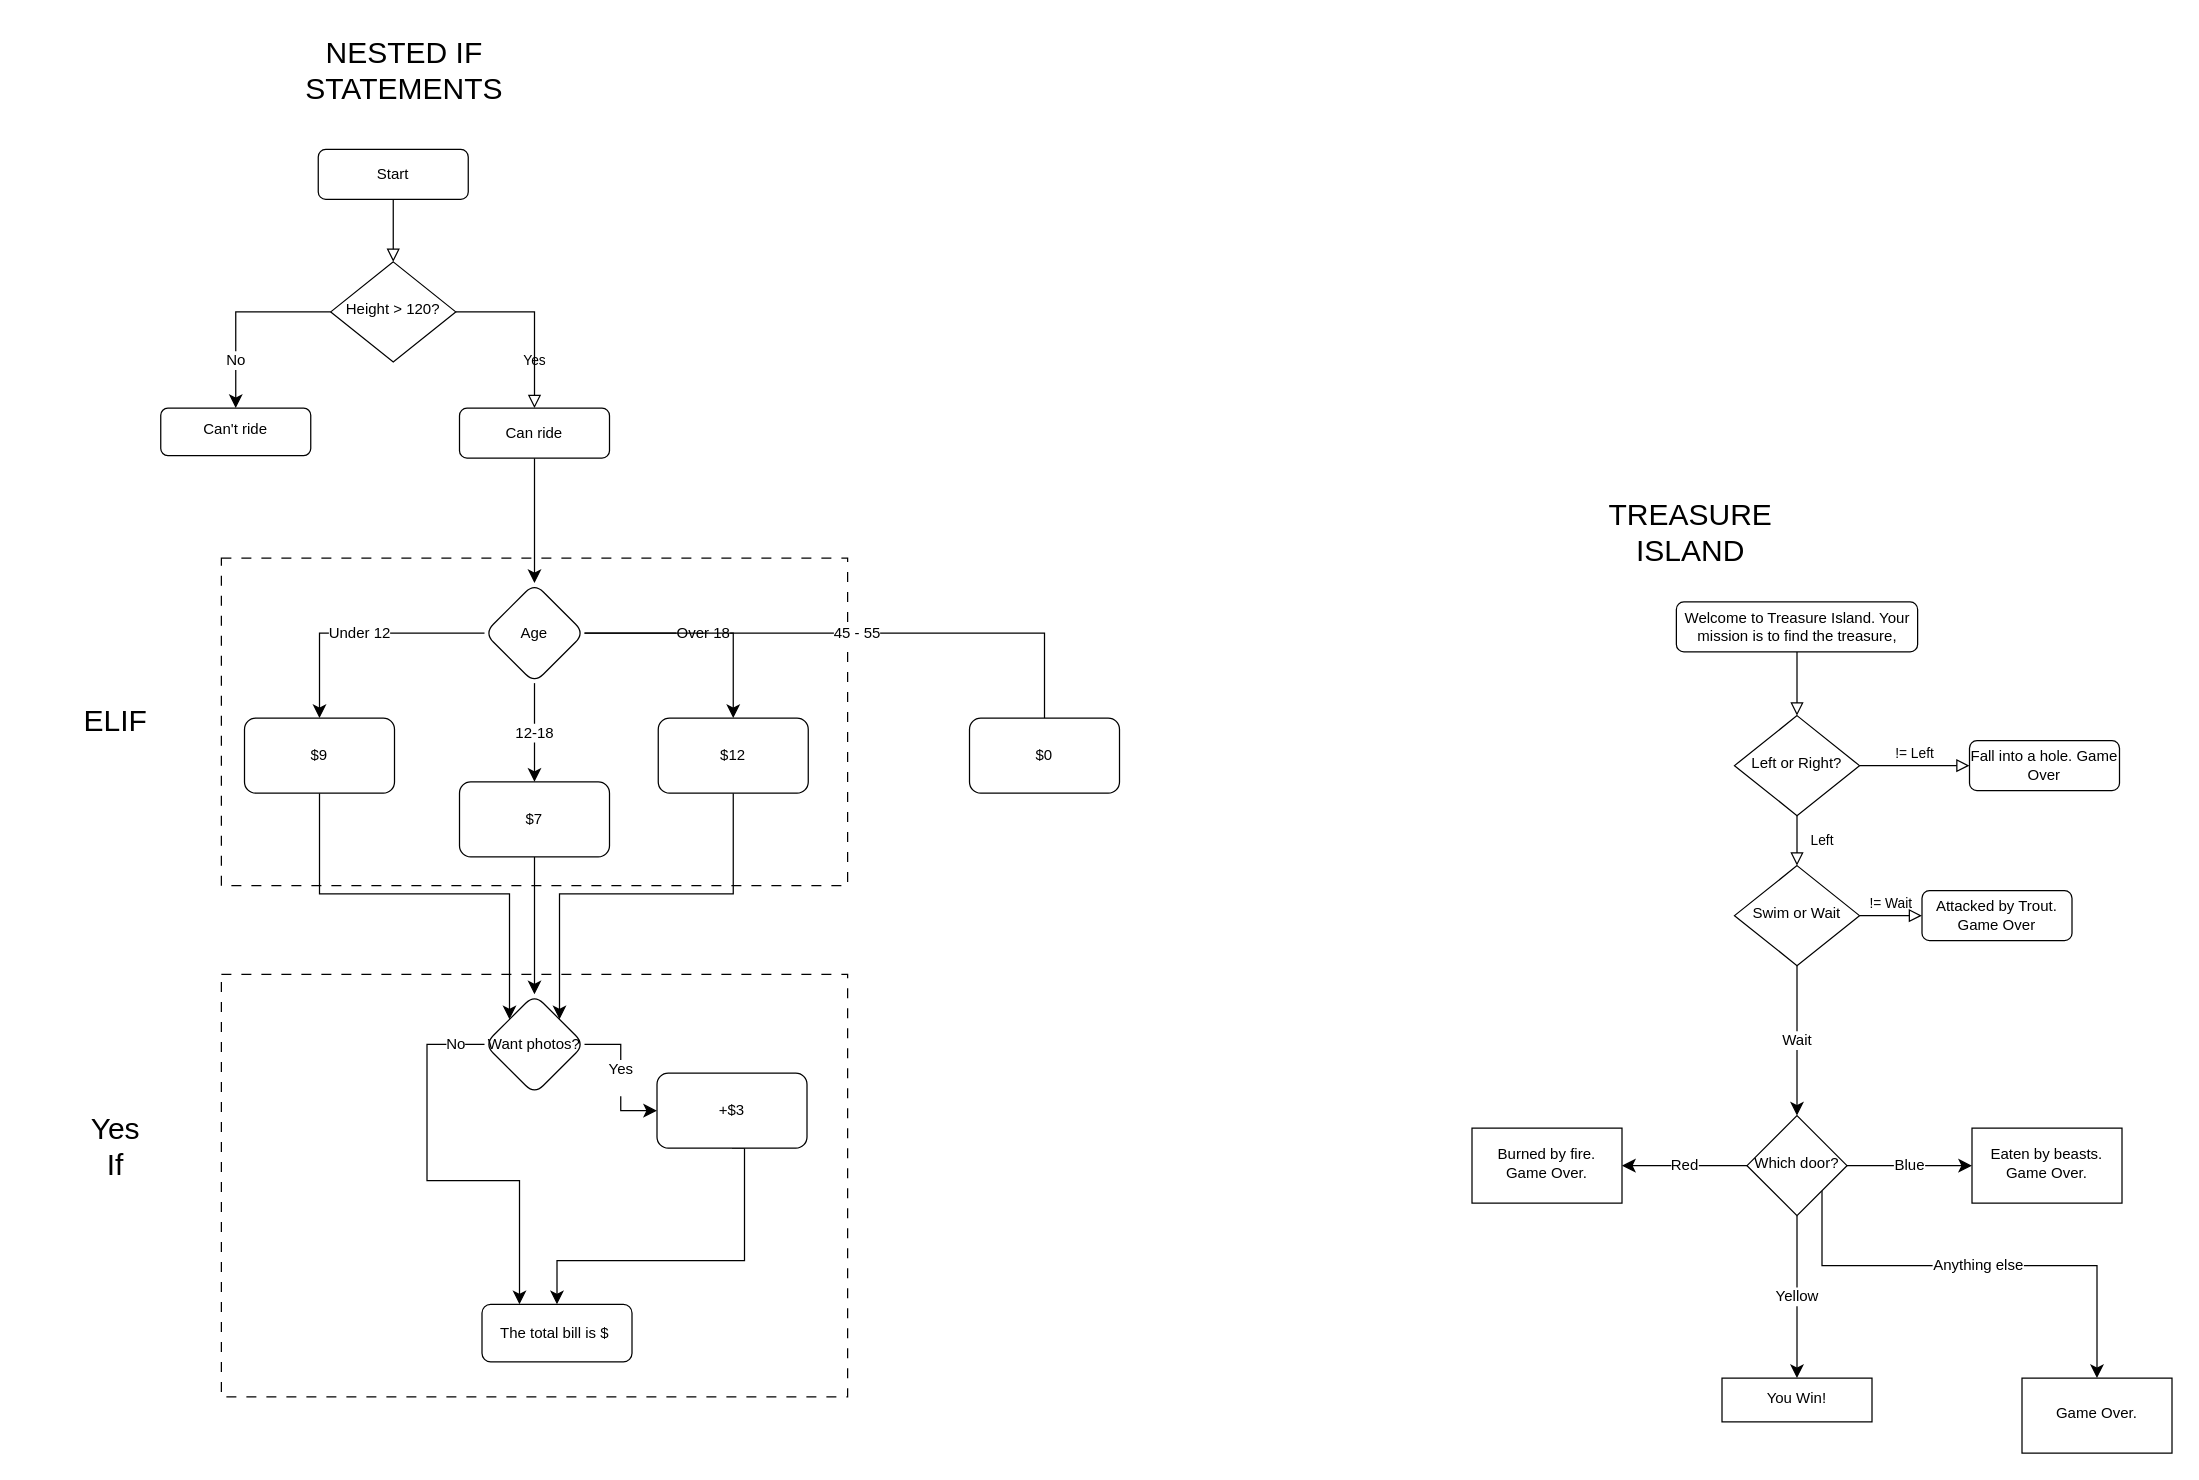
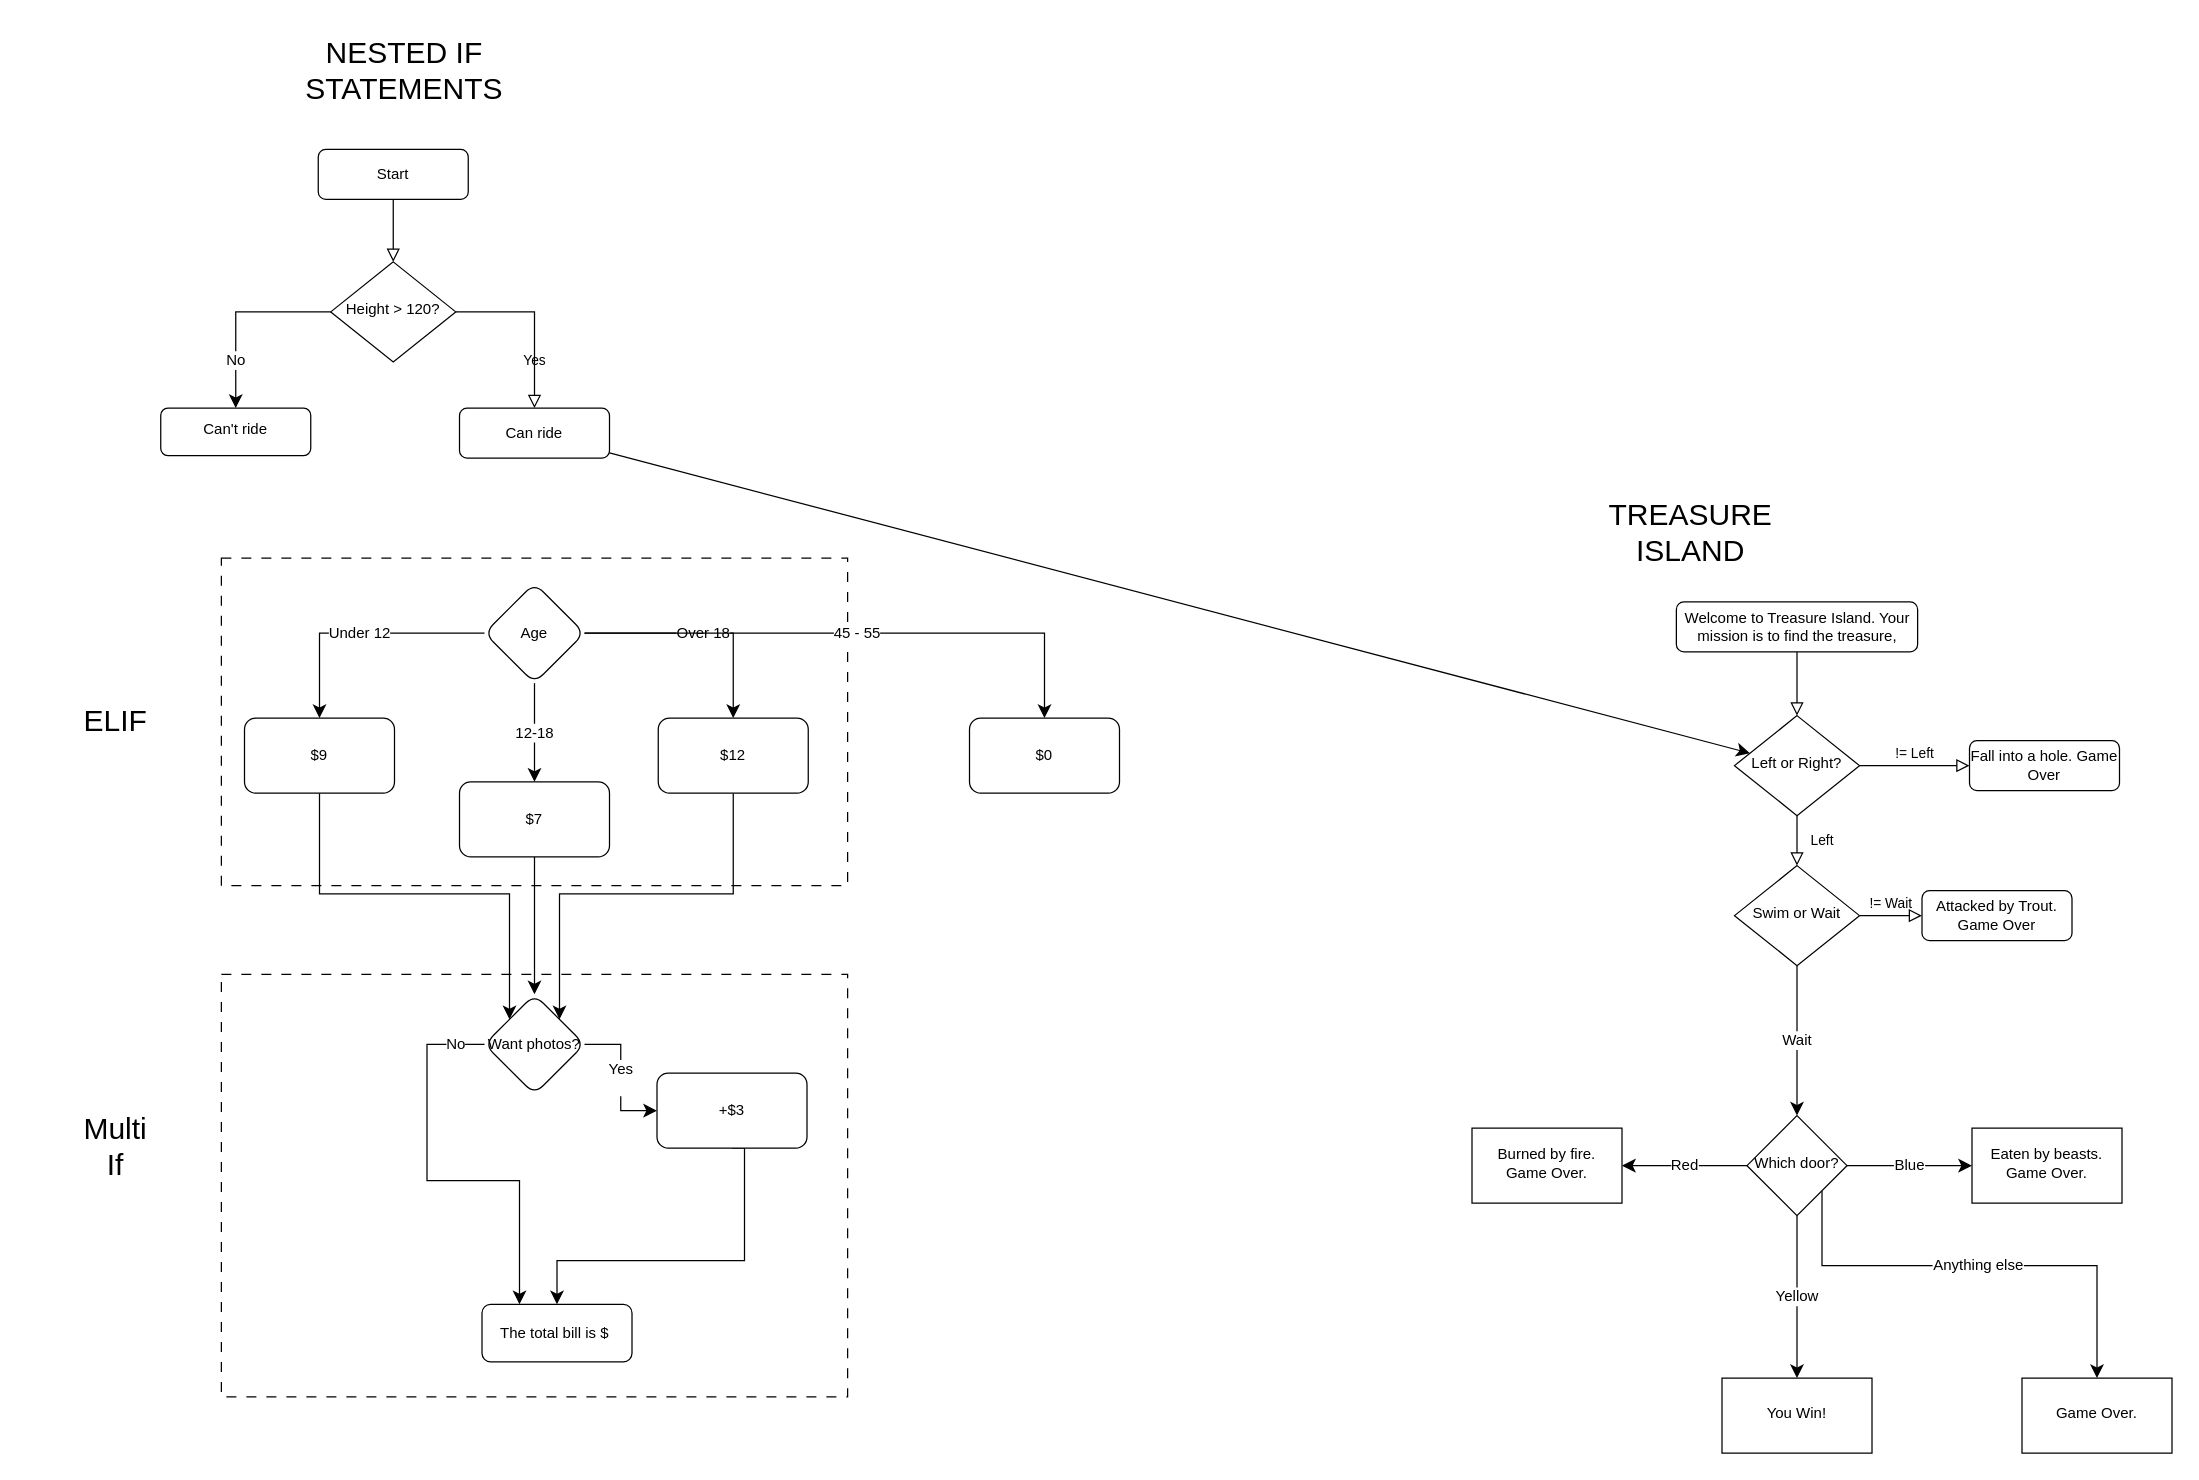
(534, 517) -> (1175, 602)
(1044, 711) -> (1044, 706)
(116, 1147) -> (116, 1147)
(1797, 1400) -> (1797, 1416)
